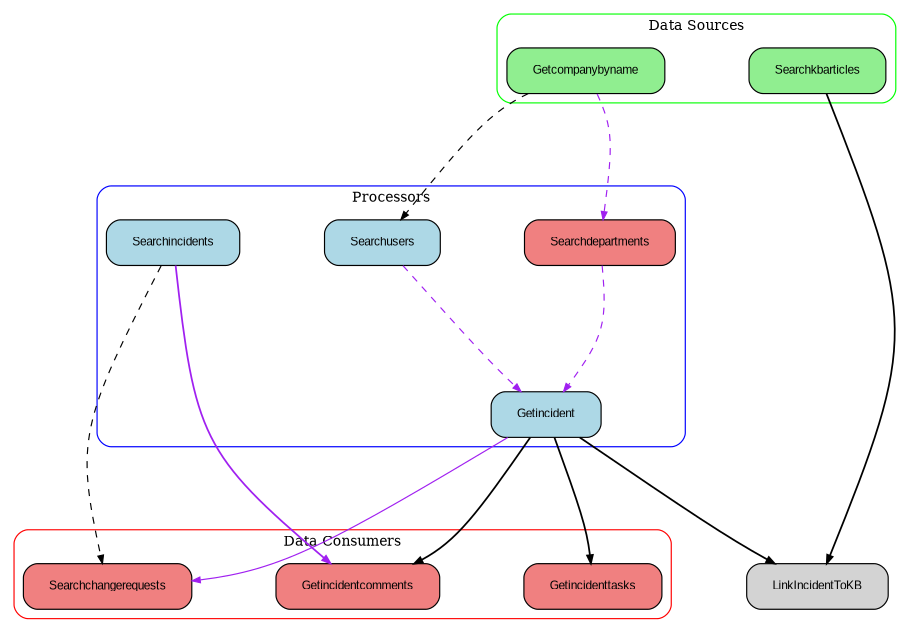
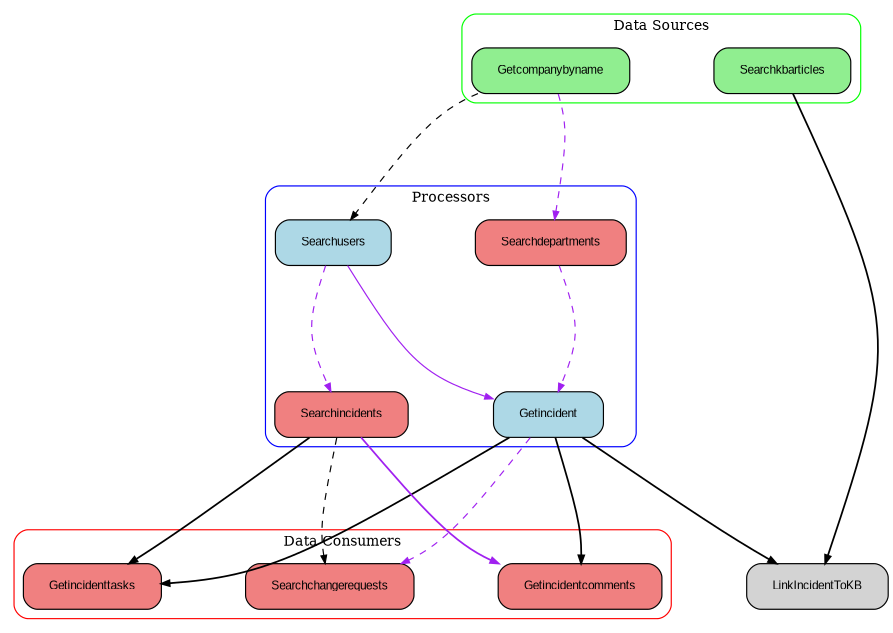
(173, 243) -> (341, 415)
none -> (312, 325)
(458, 327) -> (403, 346)
none -> (224, 499)
(368, 519) -> (475, 505)
